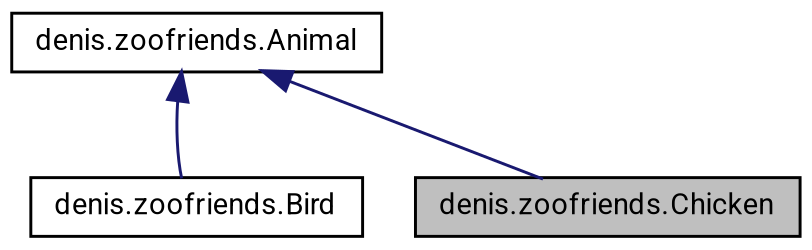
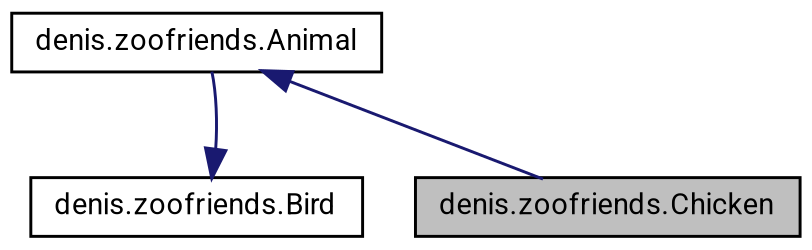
(177, 140) -> (216, 110)
